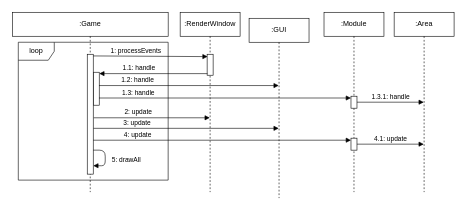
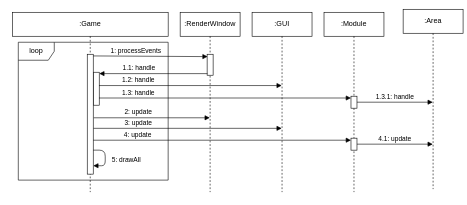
(425, 102) -> (434, 99)
(279, 108) -> (282, 102)
